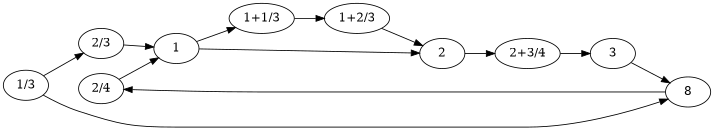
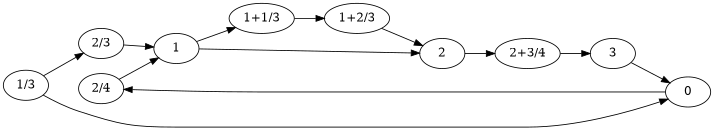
(688, 92) -> (688, 92)
